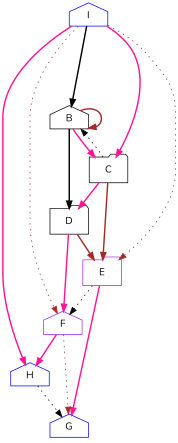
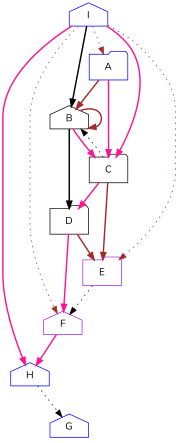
none -> (109, 67)
(86, 347) -> none
(66, 371) -> none
